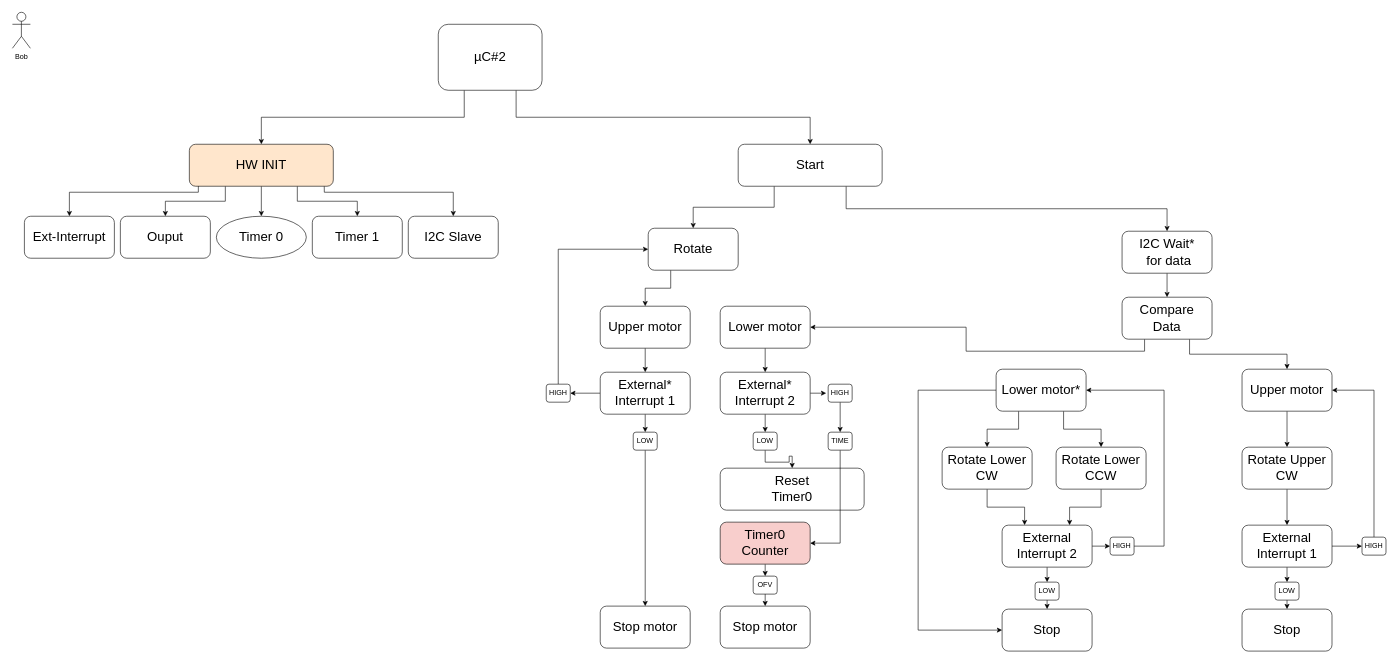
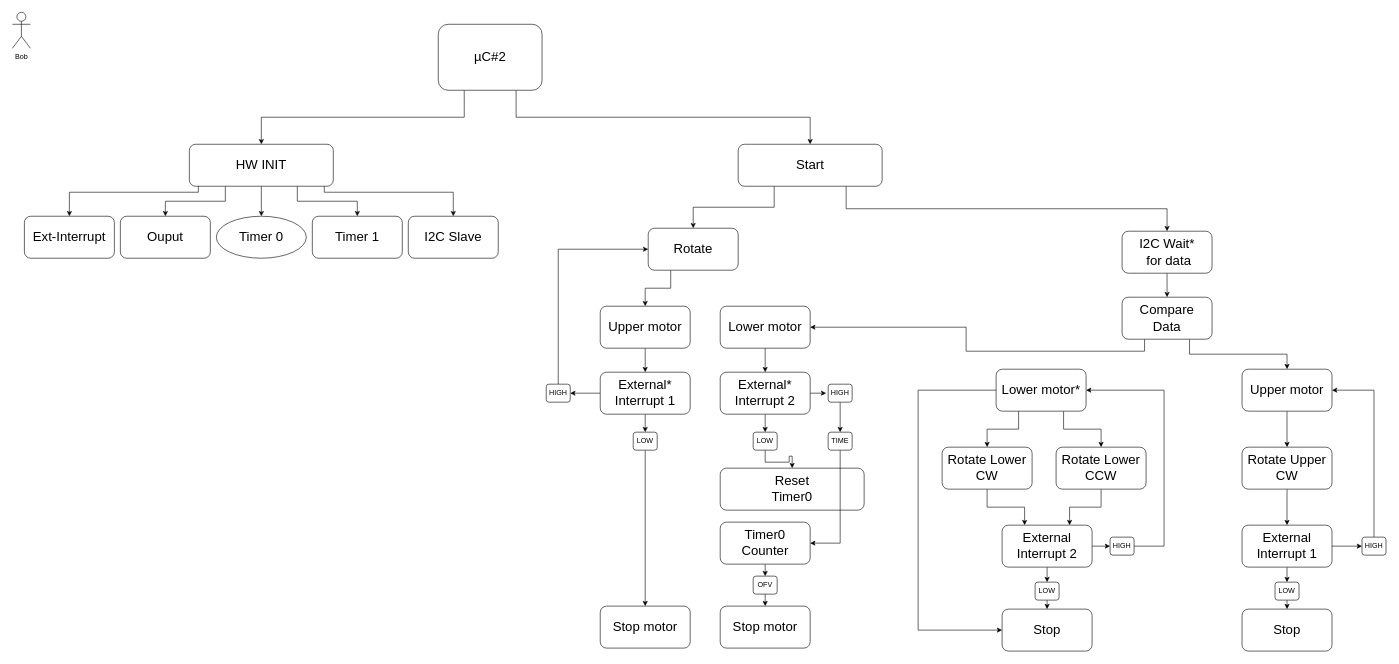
(261, 165) -> (261, 165)
(765, 543) -> (765, 543)
